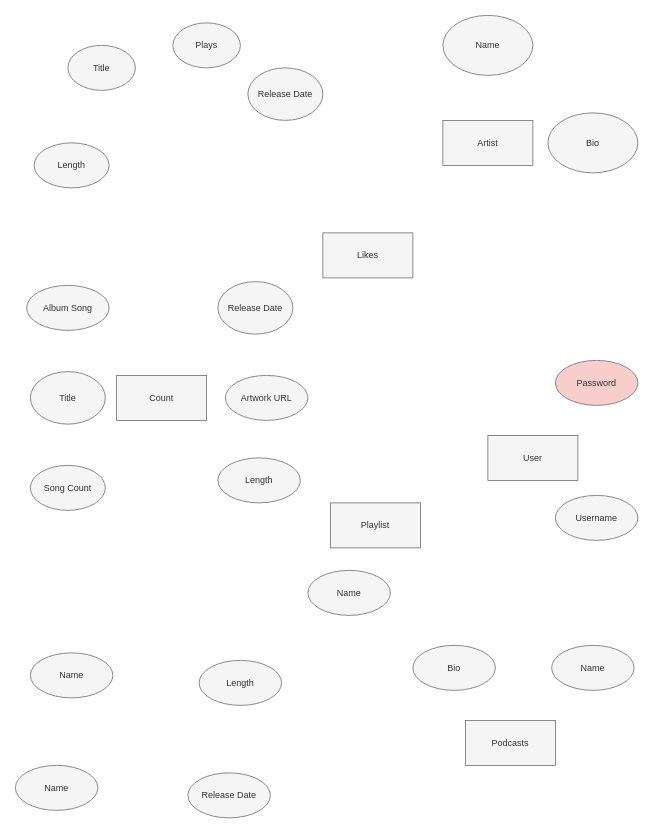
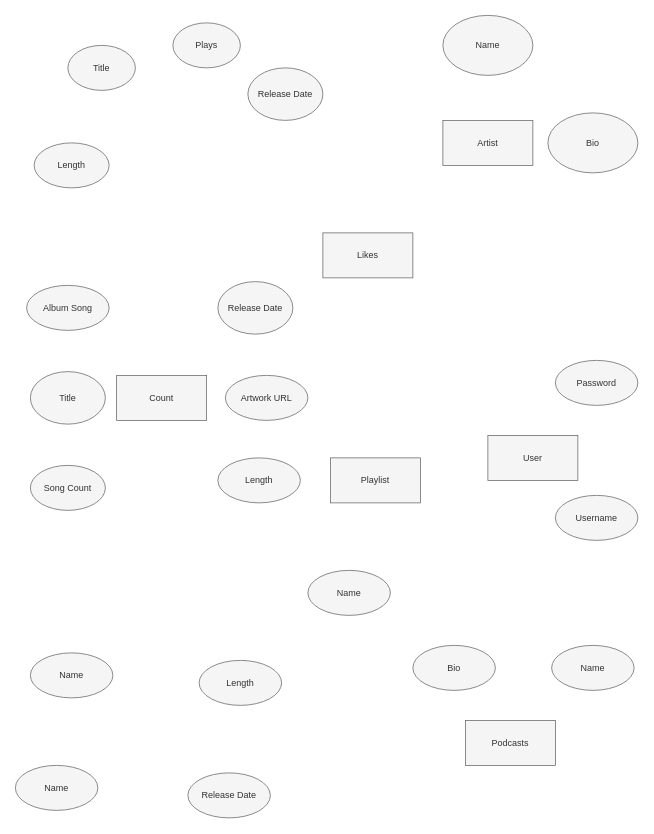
(597, 383) -> (597, 383)
(375, 525) -> (375, 480)
